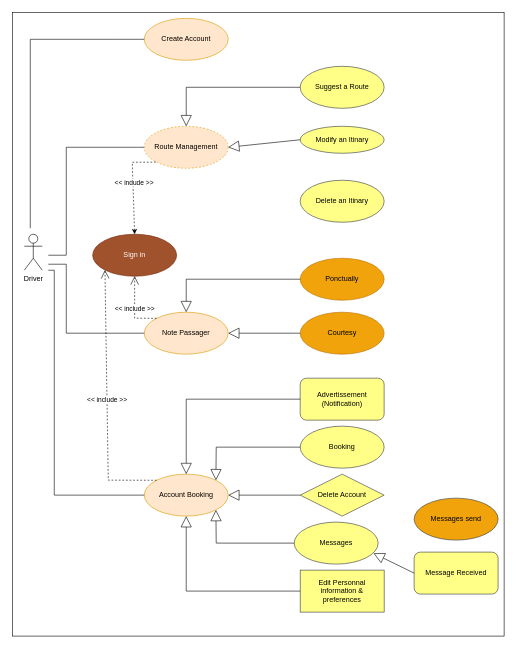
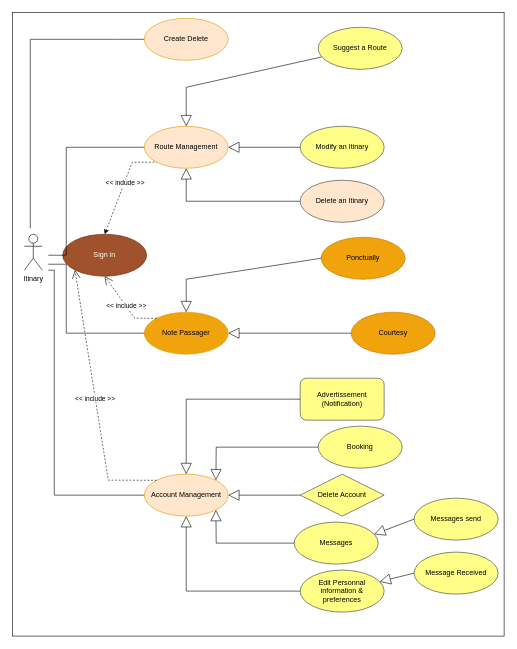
(186, 39) -> (186, 39)
(342, 87) -> (360, 48)
(342, 140) -> (342, 147)
(186, 147) -> (186, 147)
none -> (232, 201)
(342, 201) -> (342, 201)
(135, 255) -> (105, 255)
(34, 279) -> (34, 279)
(342, 279) -> (363, 258)
(186, 333) -> (186, 333)
(342, 333) -> (393, 333)
(342, 447) -> (360, 447)
(186, 495) -> (186, 495)
(456, 519) -> (456, 519)
none -> (400, 525)
(399, 566) -> (402, 576)
(456, 573) -> (456, 573)
(342, 591) -> (342, 591)
